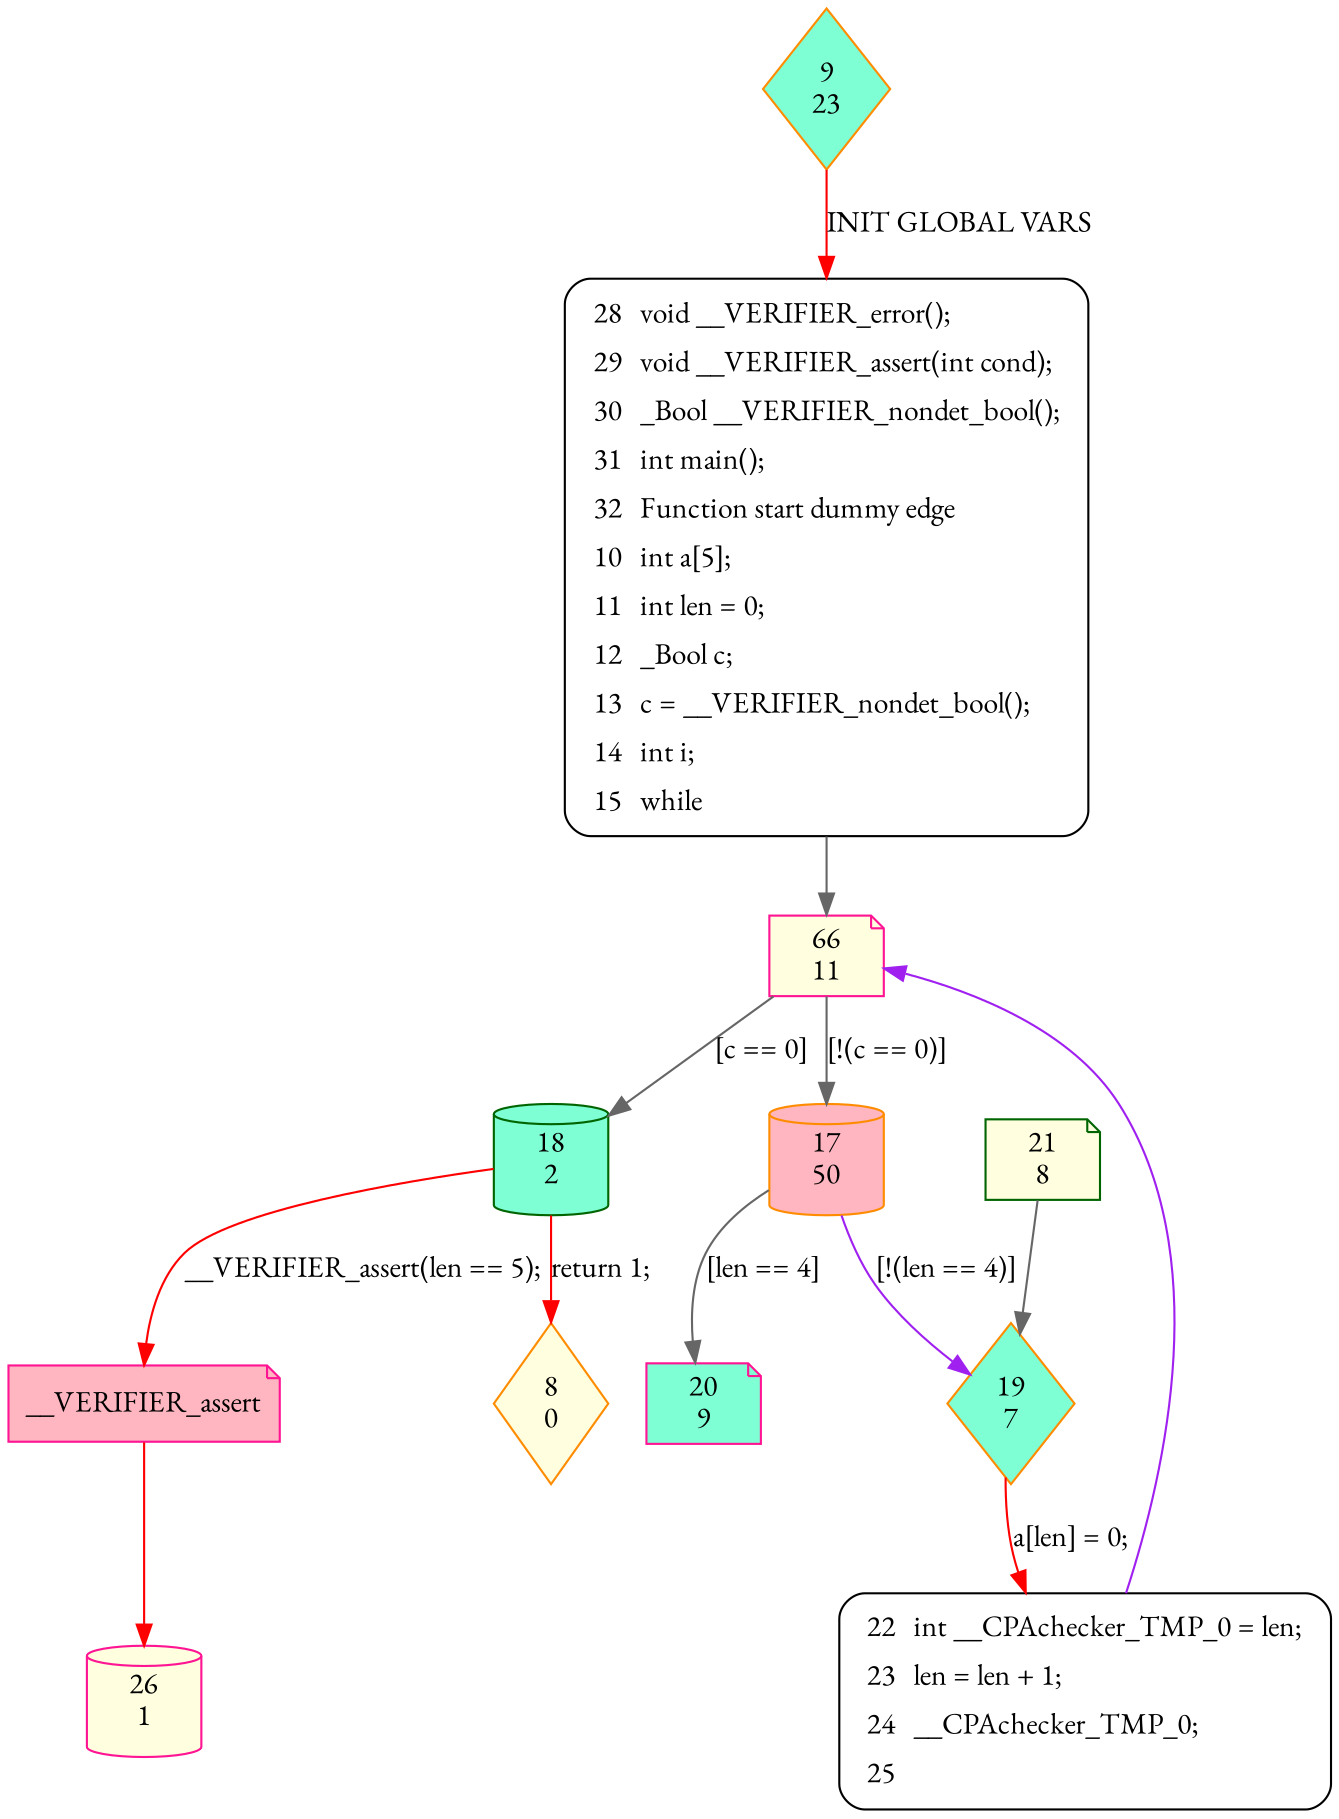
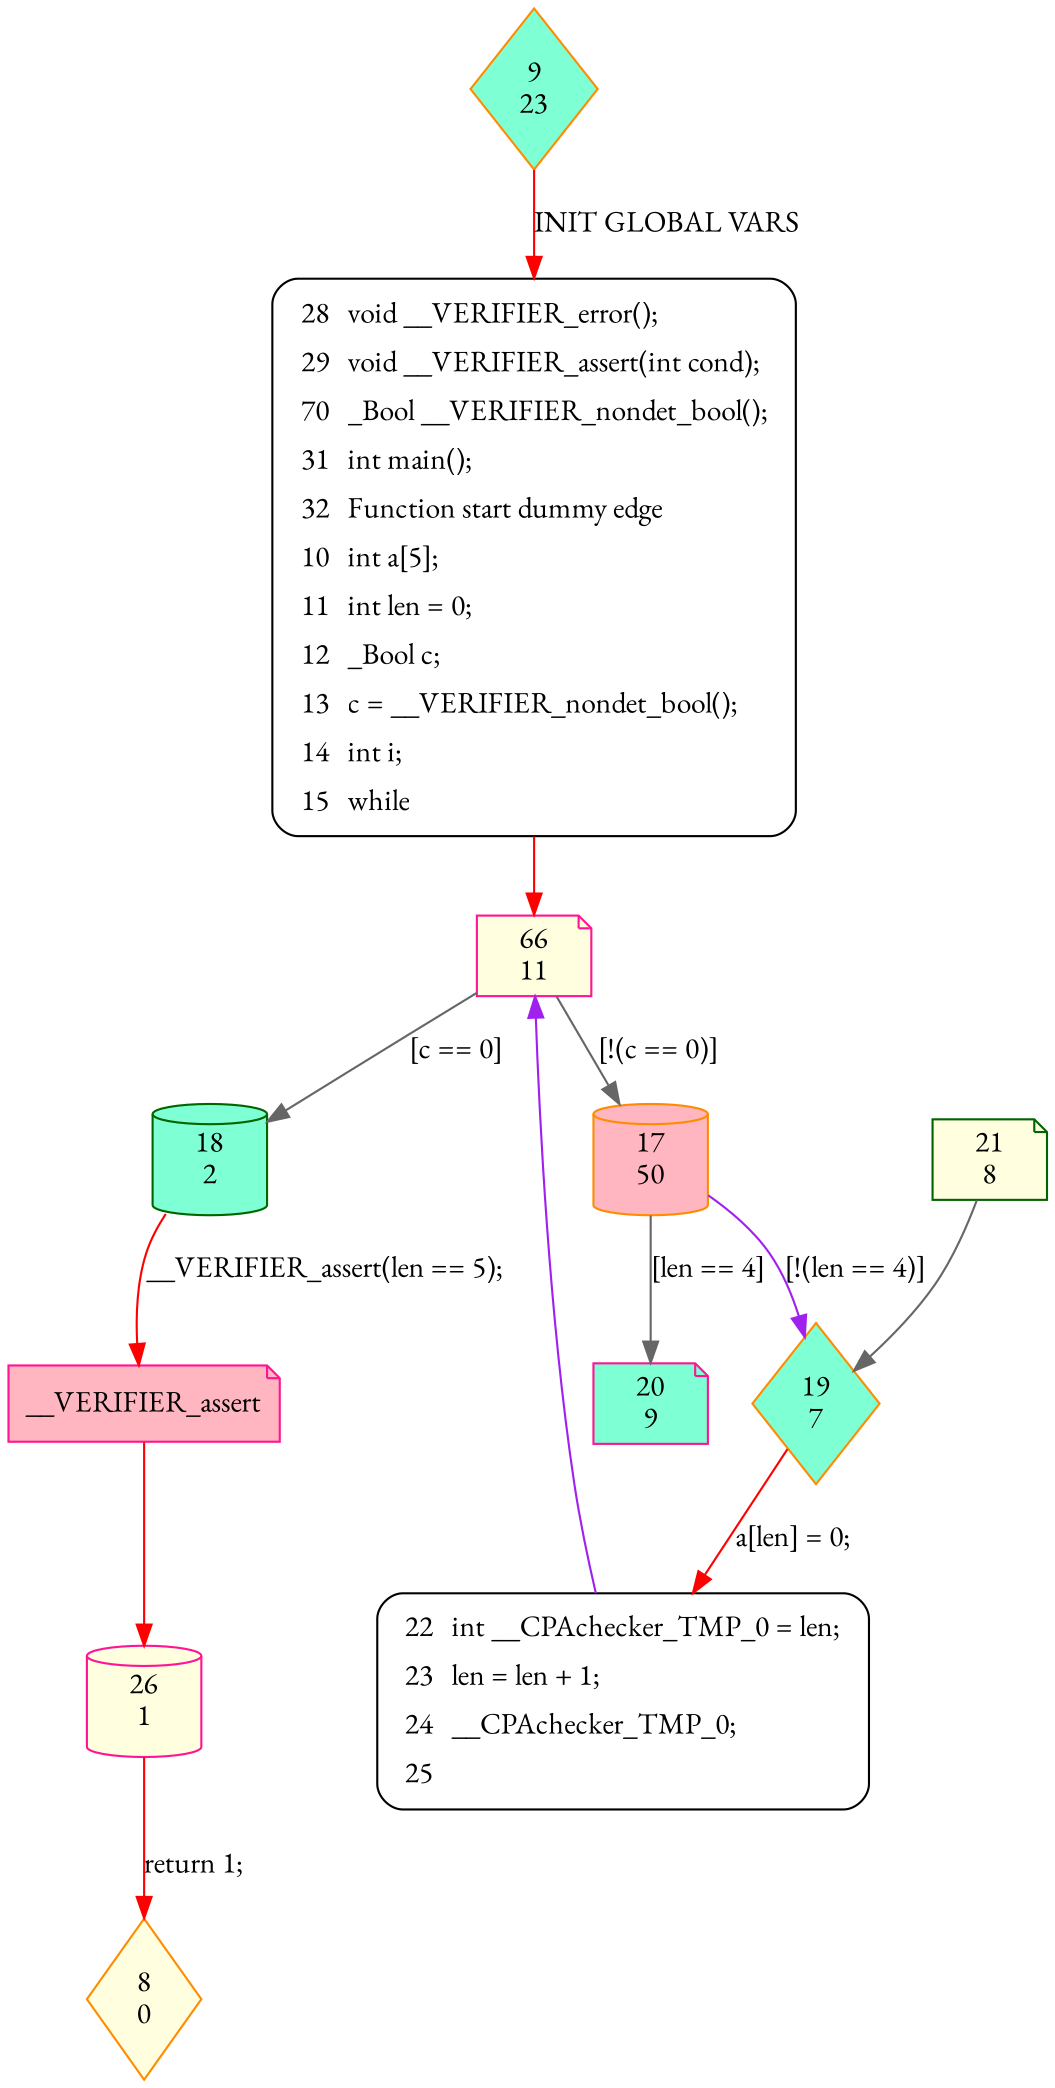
(608, 411) -> (316, 411)
(827, 865) -> (534, 865)
(551, 1258) -> (144, 1827)
